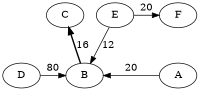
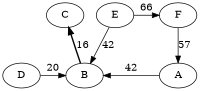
(147, 8) -> (147, 8)
none -> (178, 42)
(108, 45) -> (108, 45)
(53, 68) -> (53, 68)
(131, 68) -> (131, 68)
